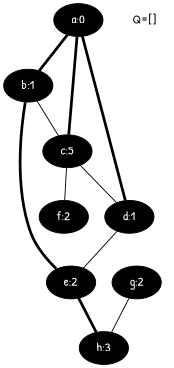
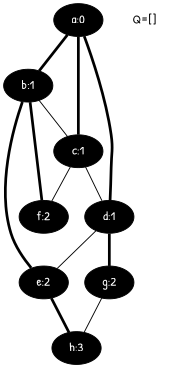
none -> (36, 151)
(67, 151) -> (78, 151)
none -> (109, 250)
